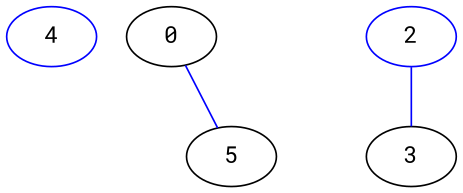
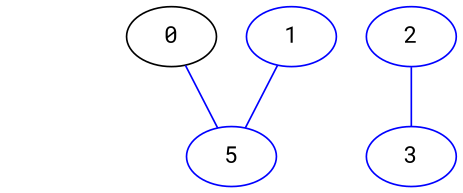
(52, 37) -> none
none -> (291, 37)
(231, 157) -> (231, 157)
(411, 157) -> (411, 157)
